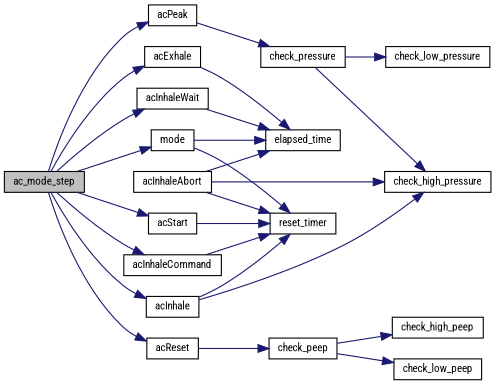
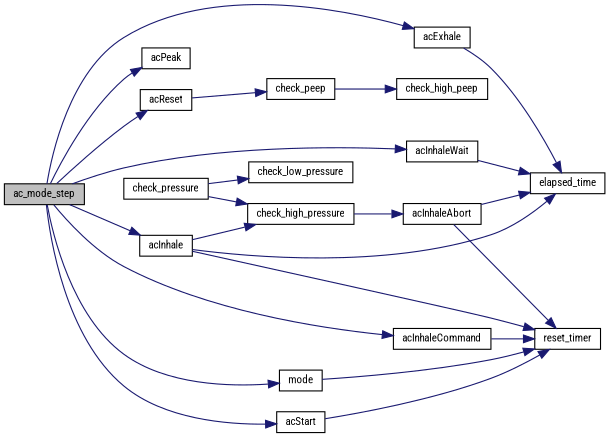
(228, 33) -> none
(224, 140) -> (375, 256)
(292, 182) -> (373, 214)
(438, 369) -> none
